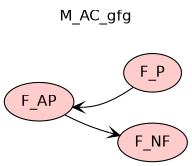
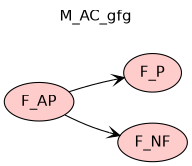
(110, 101) -> (91, 85)
